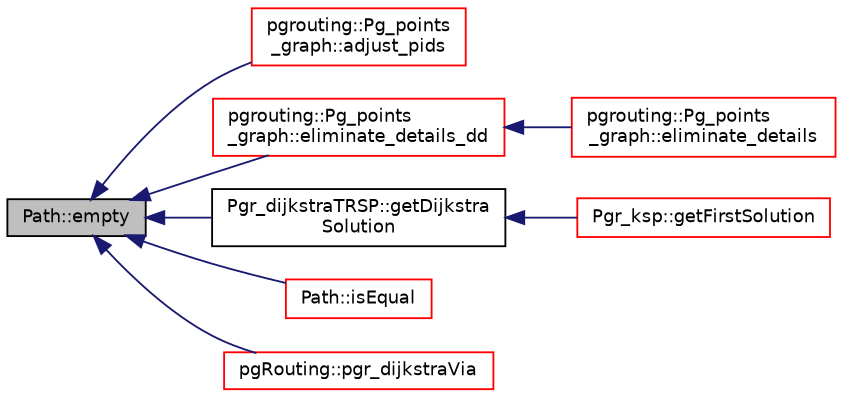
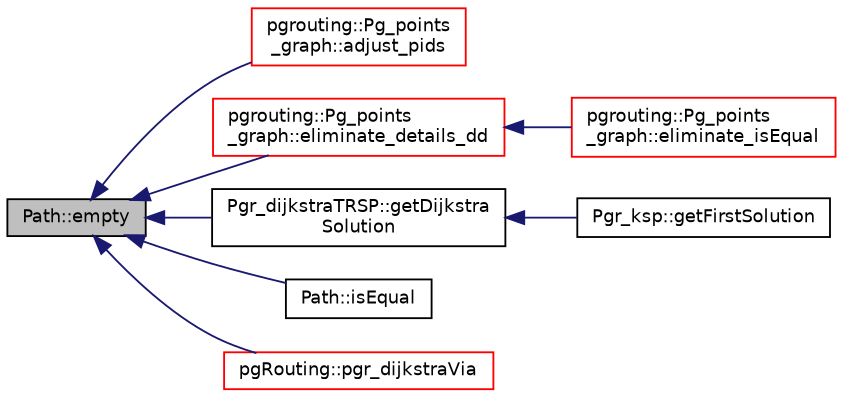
(704, 127) -> (704, 127)
(704, 218) -> (704, 218)
(359, 299) -> (359, 299)
